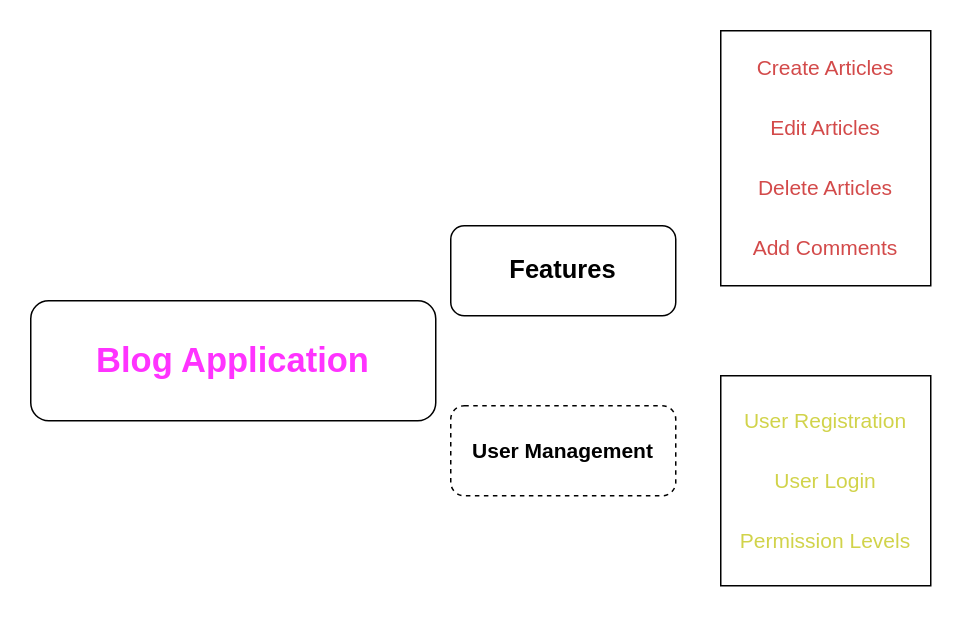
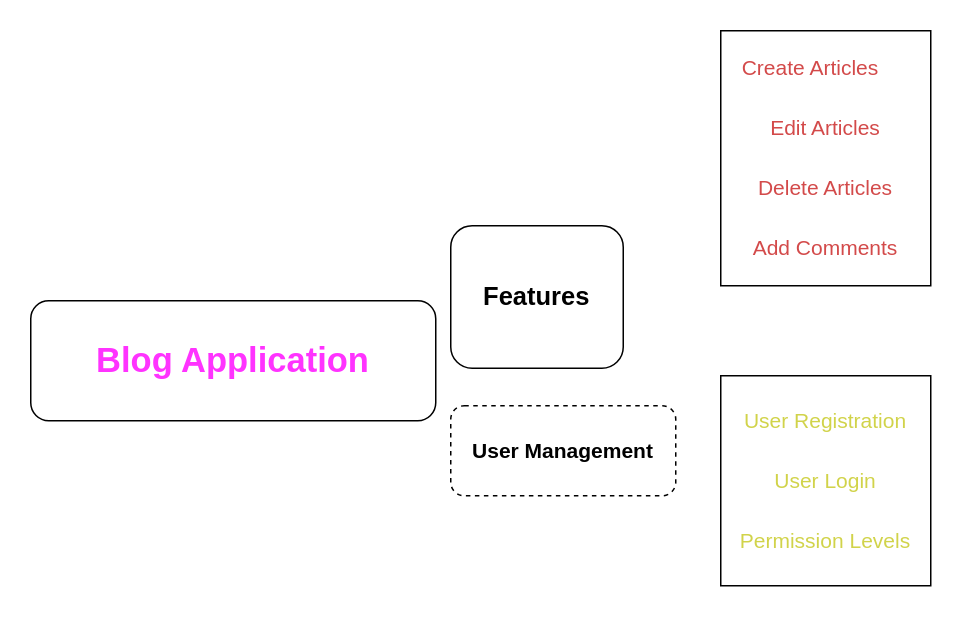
(826, 68) -> (811, 68)
(563, 271) -> (537, 297)
